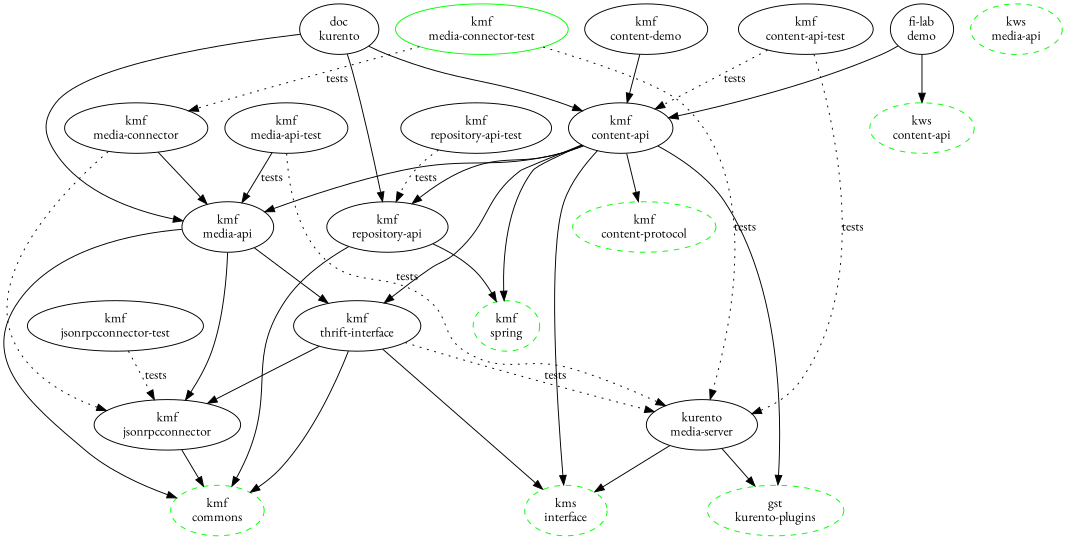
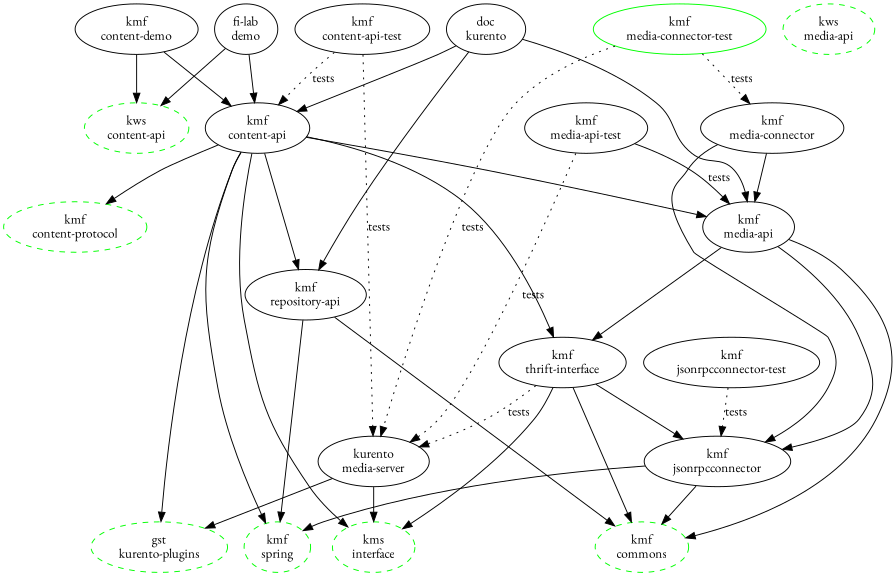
none -> (137, 74)
(476, 128) -> none
(11, 285) -> (759, 294)
none -> (476, 486)
